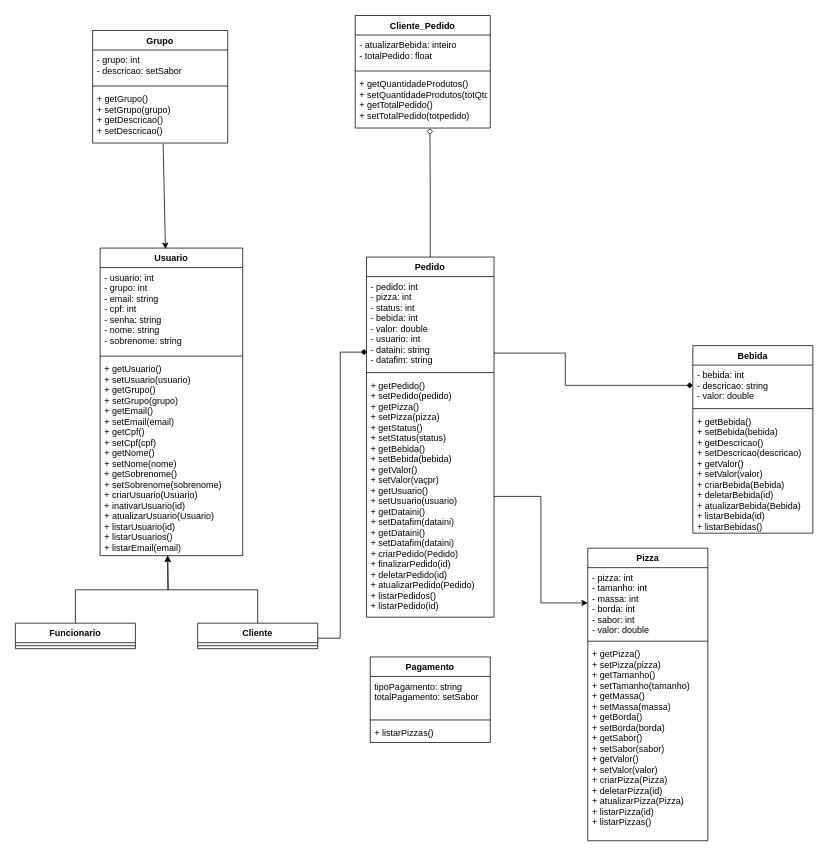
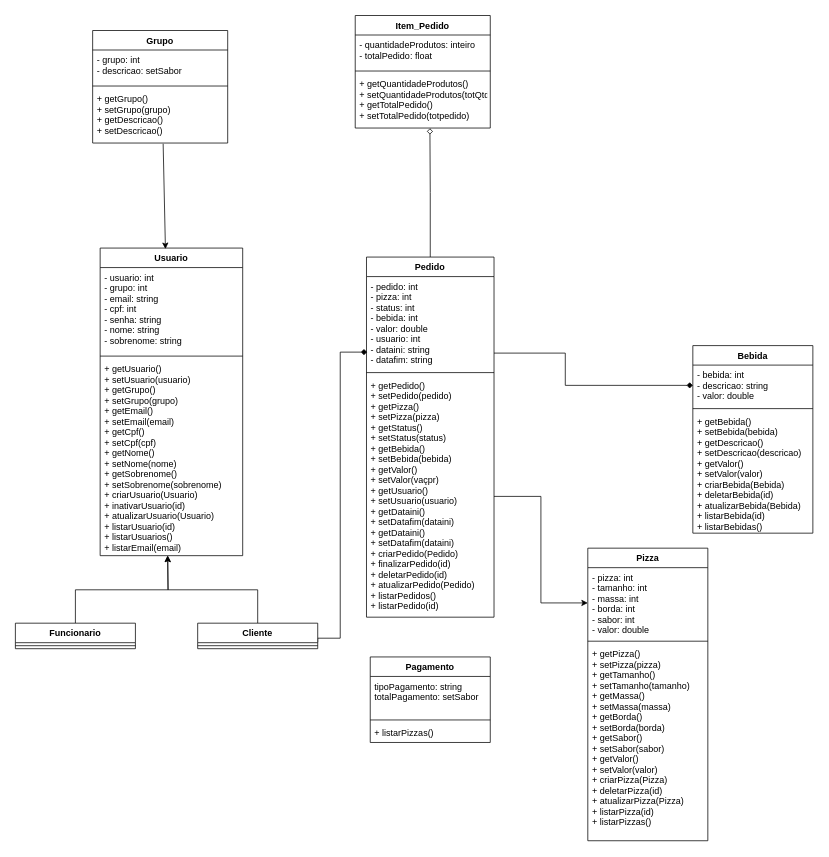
(422, 26) -> (422, 26)
(415, 45) -> (425, 45)
